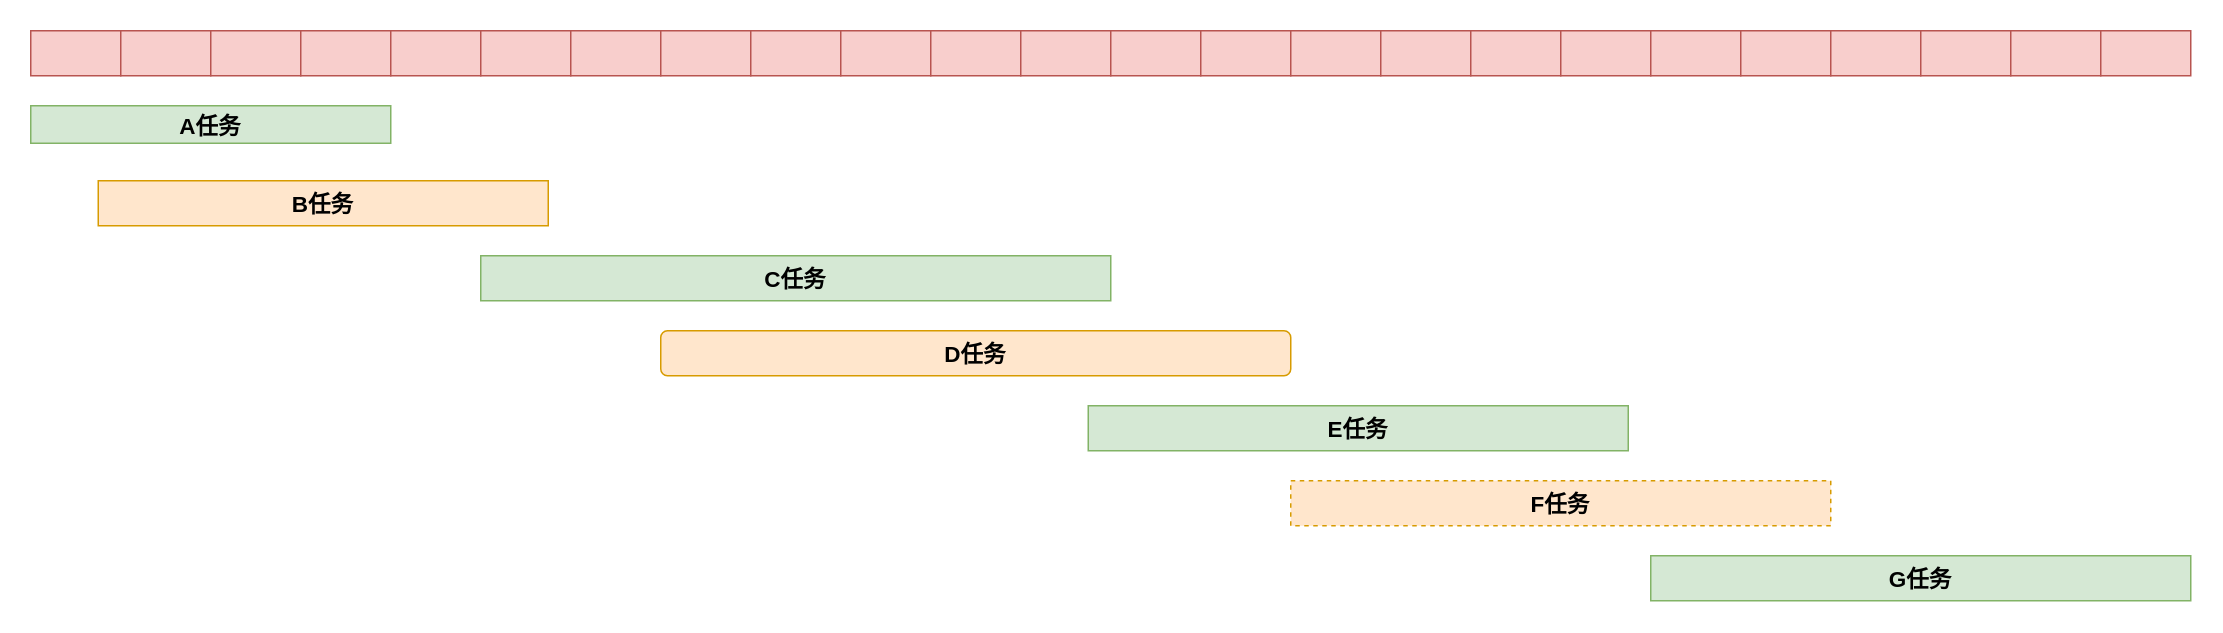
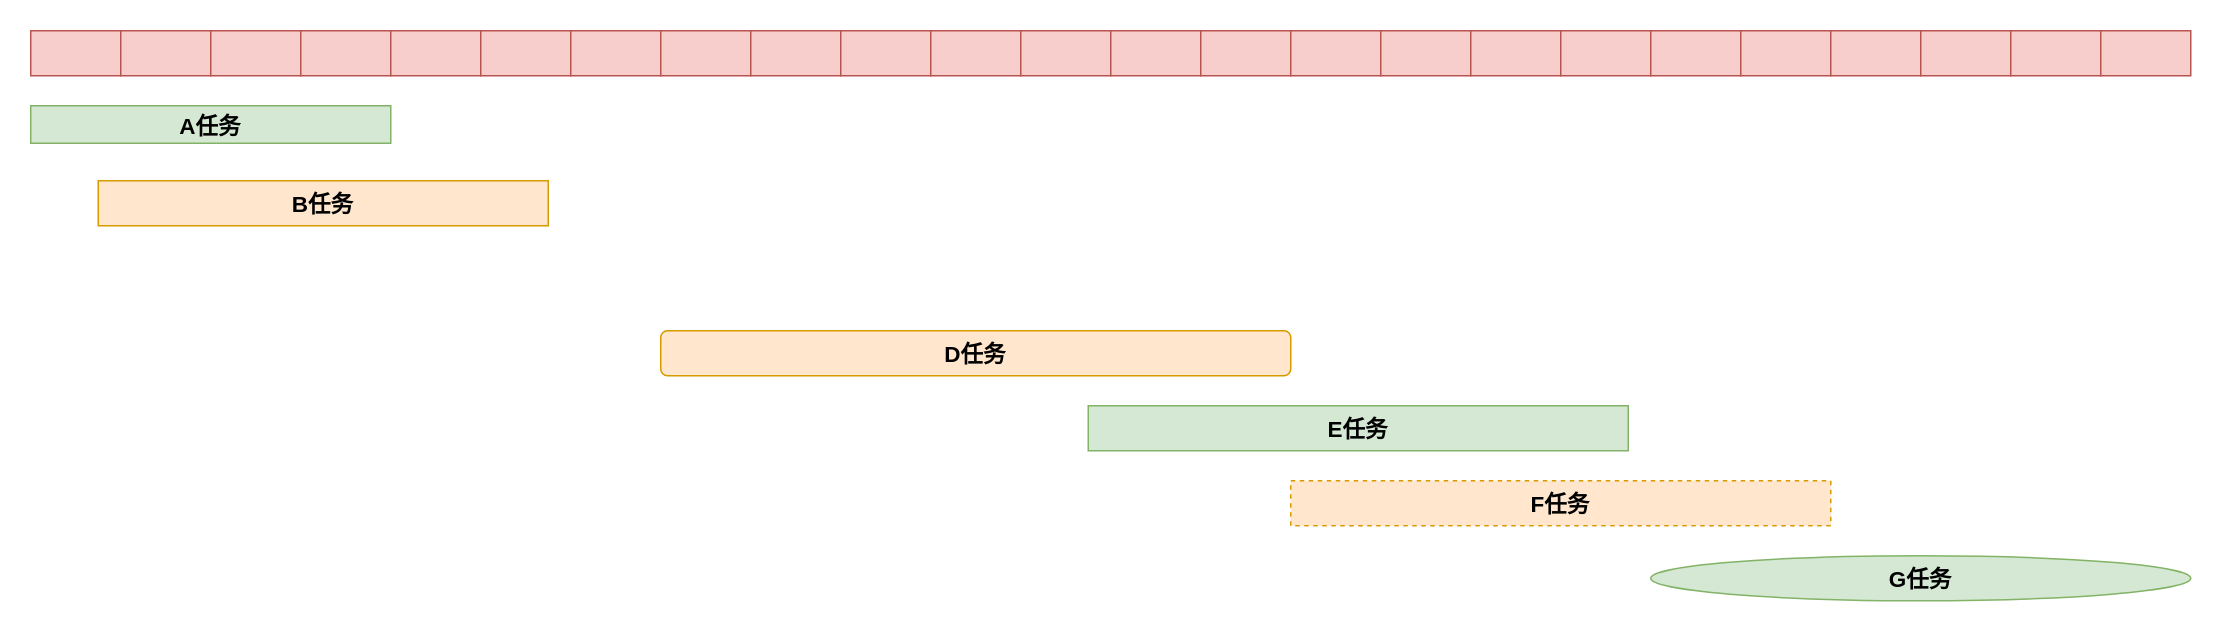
(796, 278) -> none
(1921, 578) -> (1921, 578)
